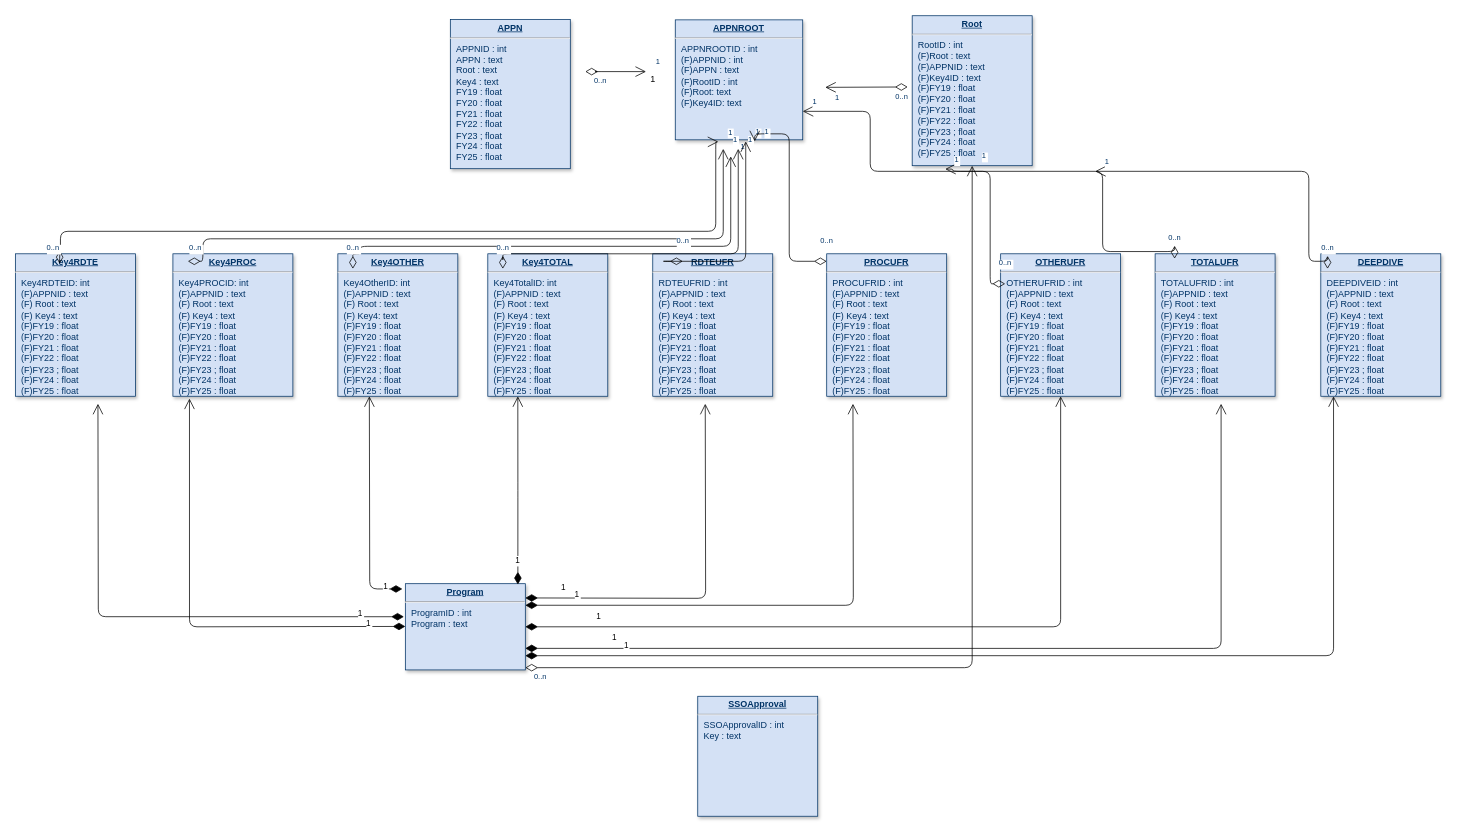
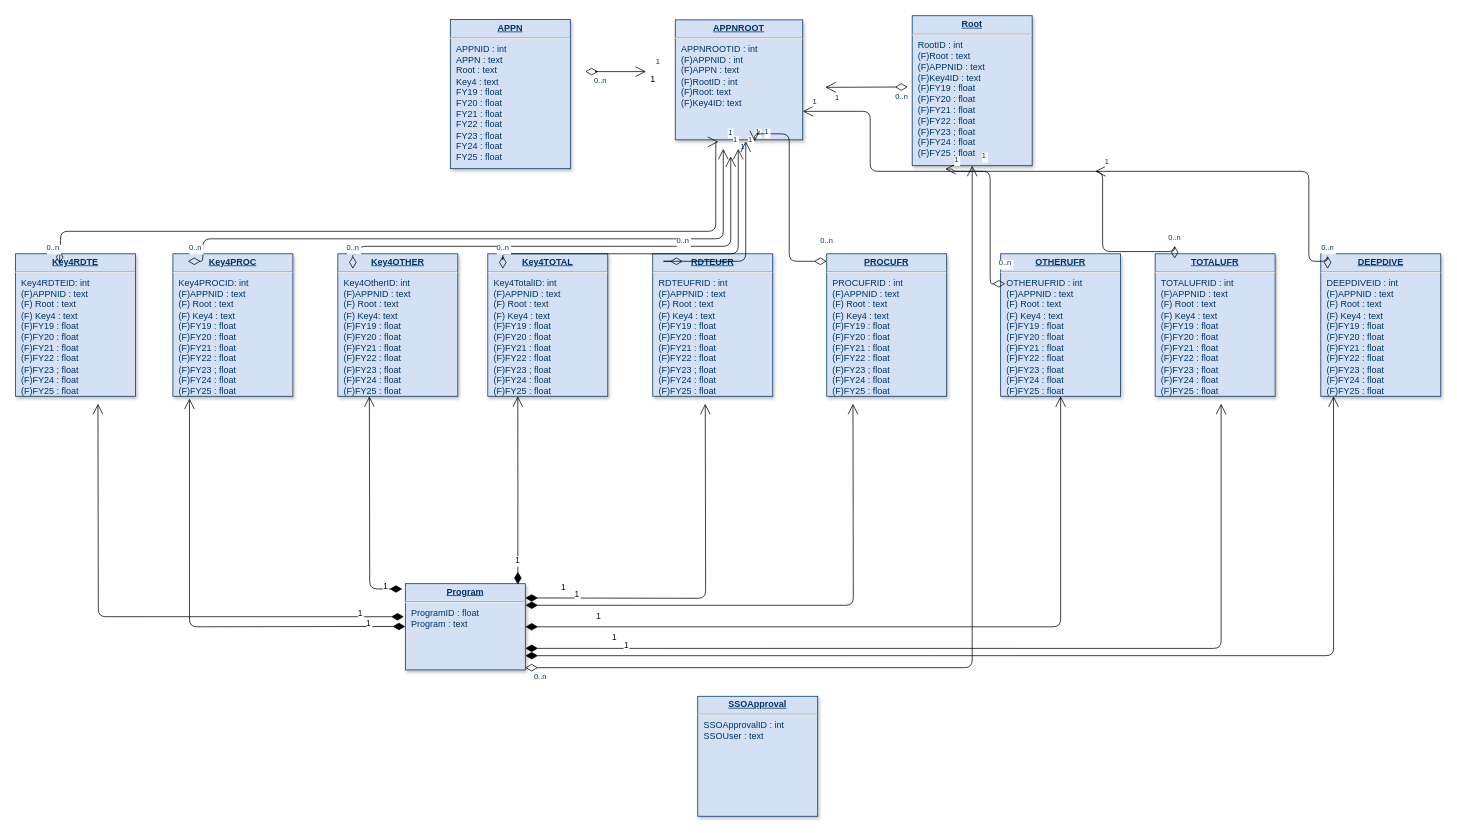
(438, 600) -> (444, 600)
(740, 713) -> (740, 713)
